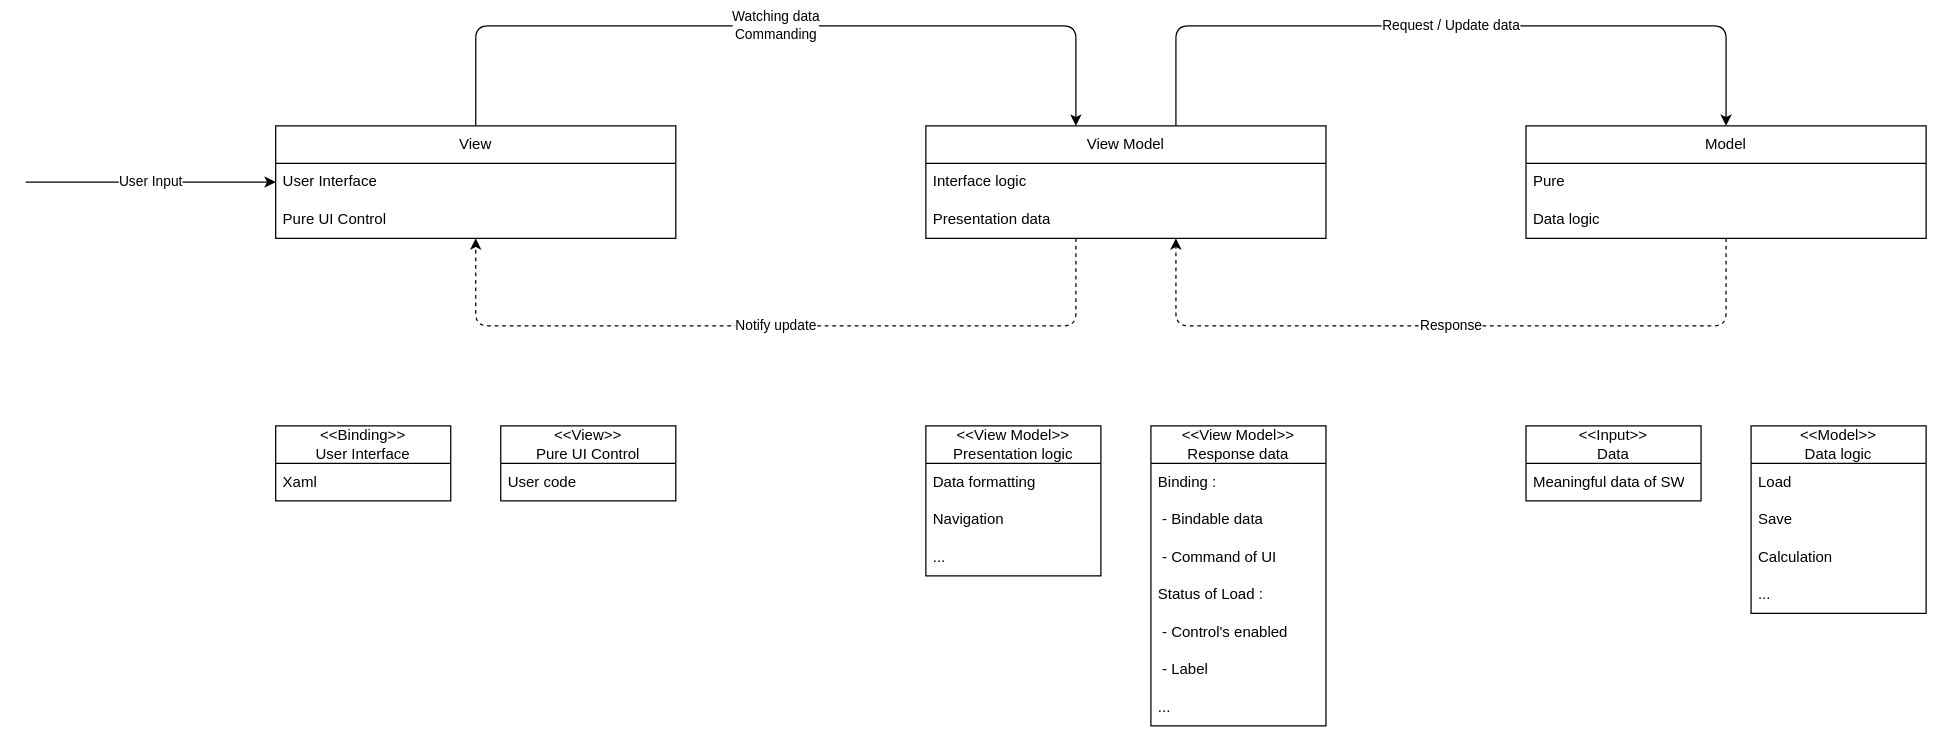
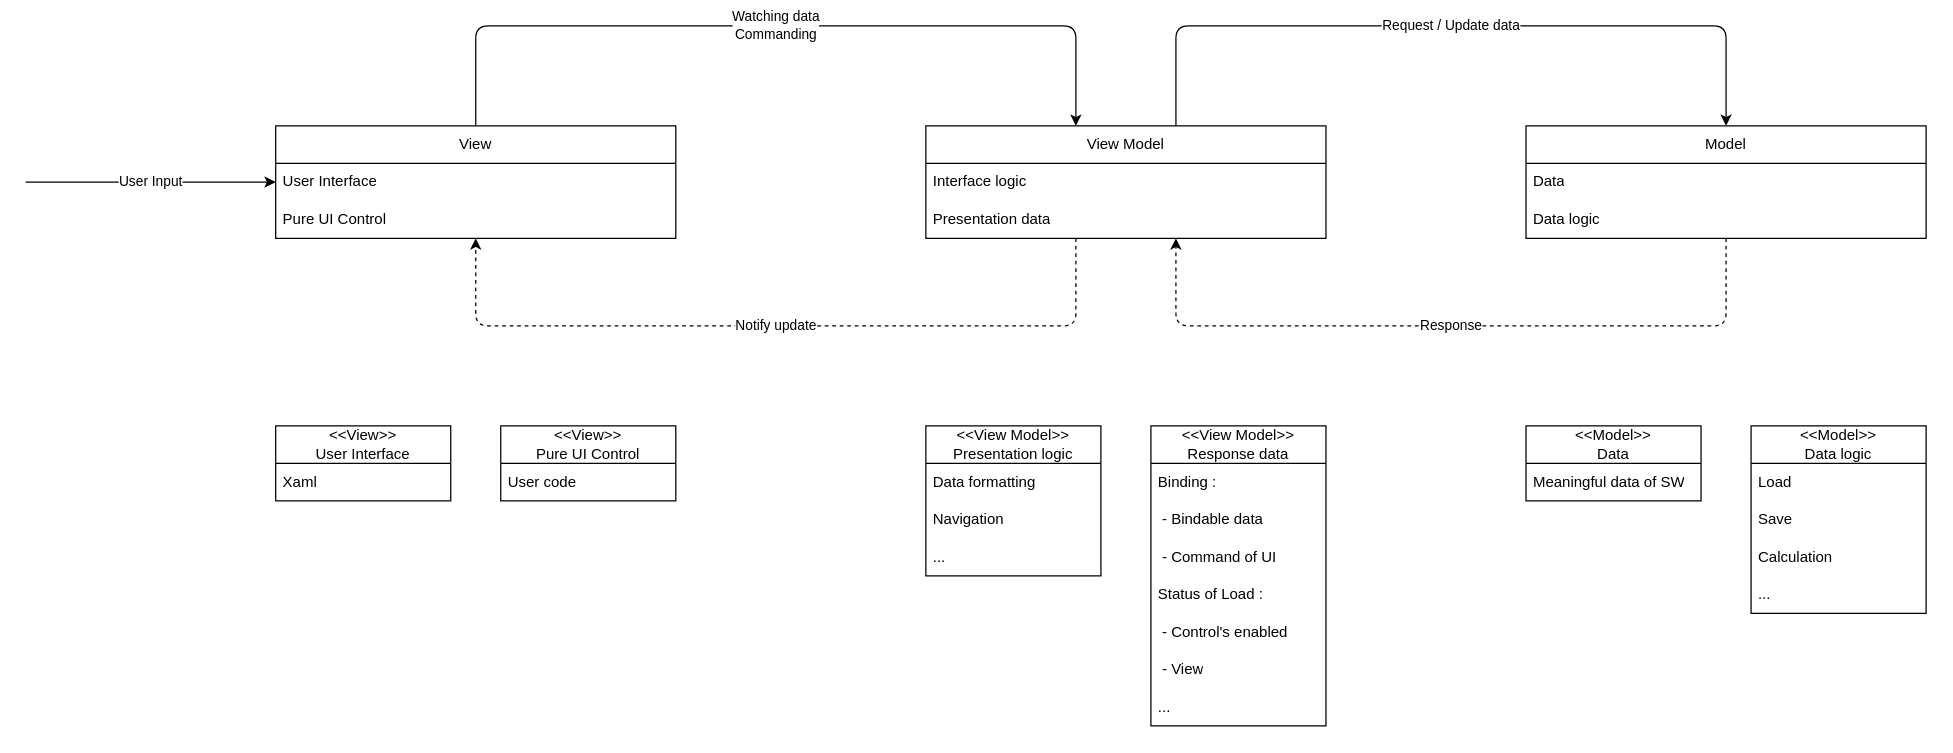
(1550, 182) -> (1550, 182)
(363, 444) -> (363, 444)
(1613, 444) -> (1613, 444)
(1184, 669) -> (1179, 669)
